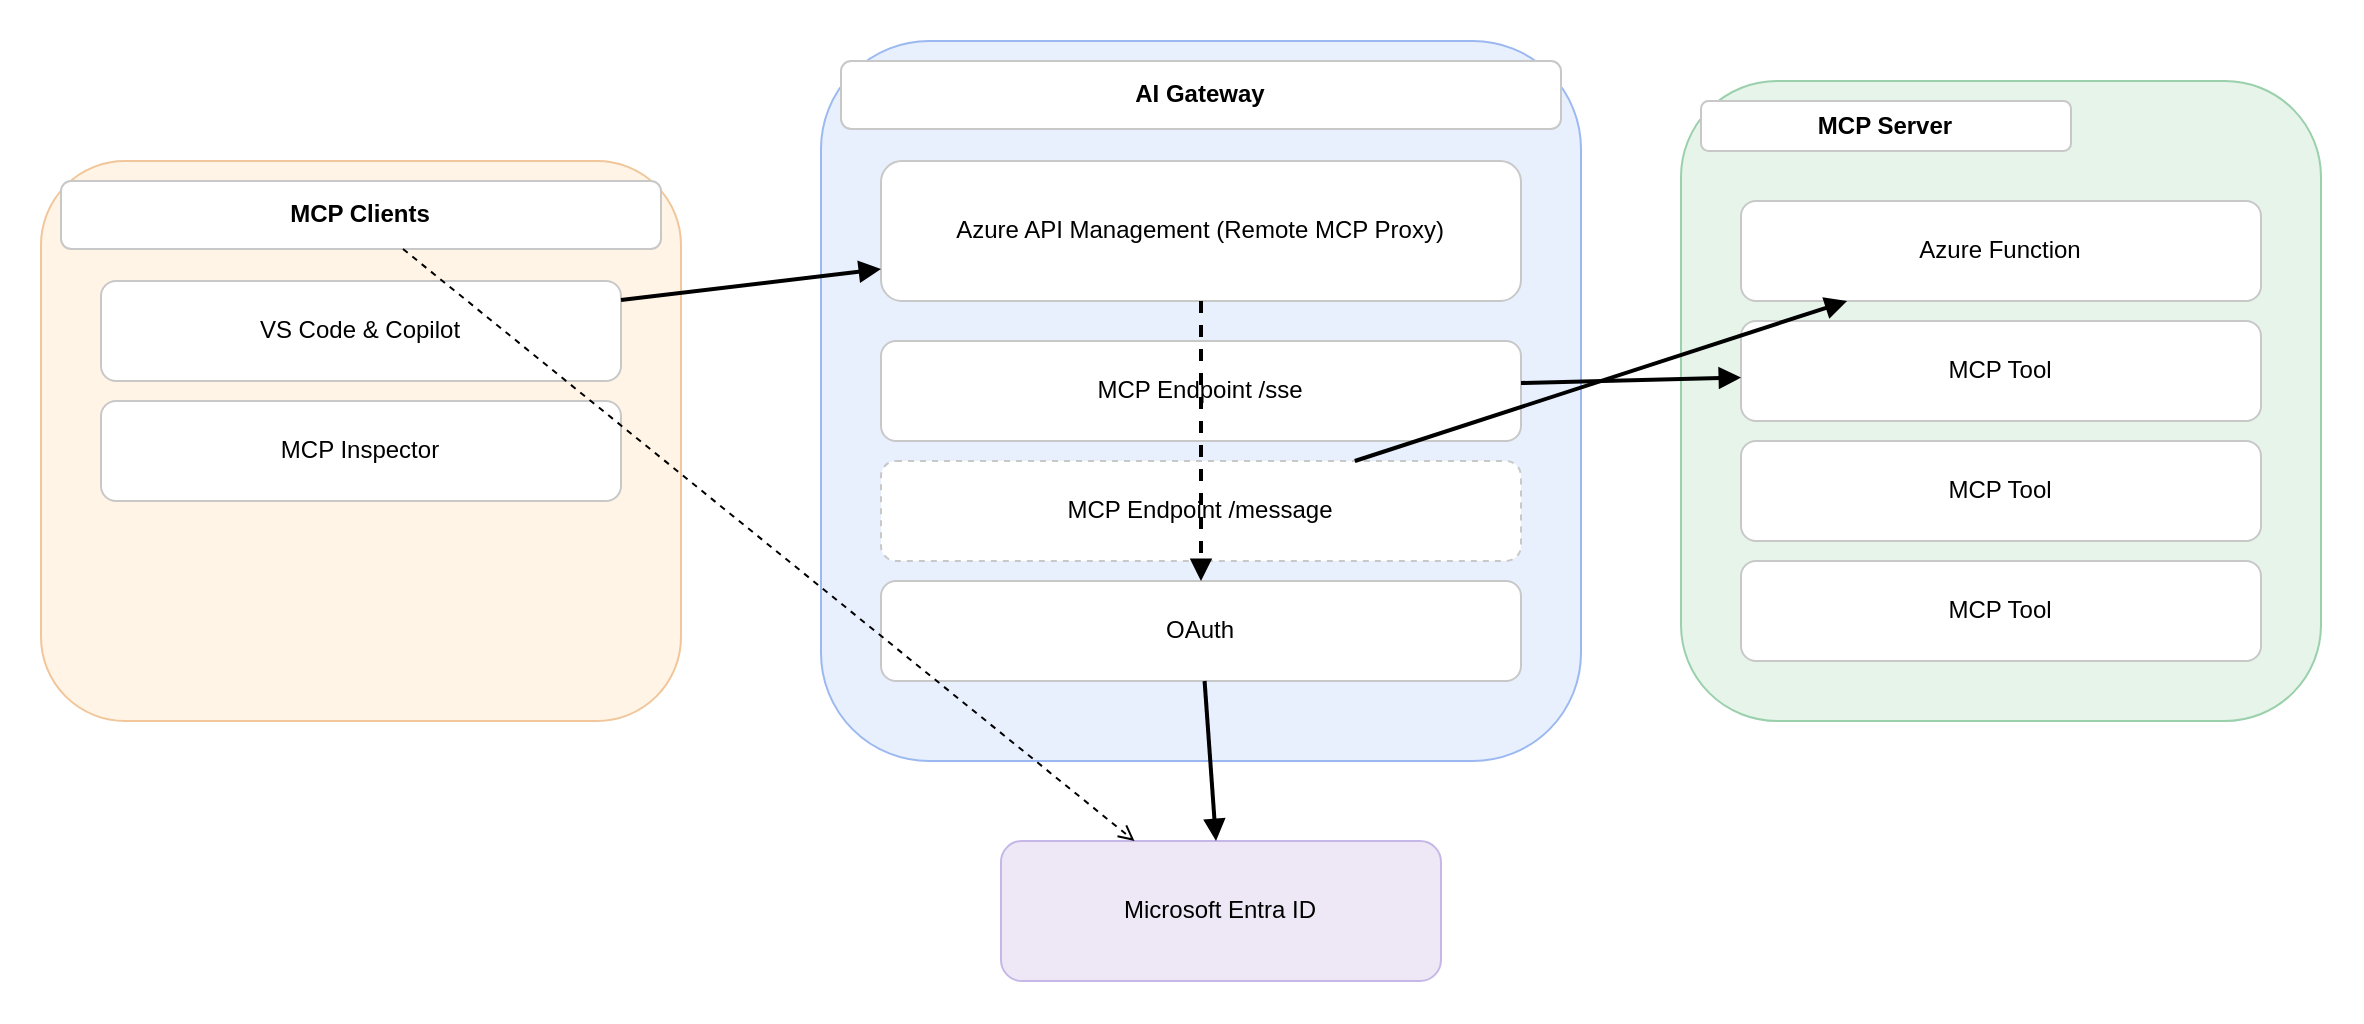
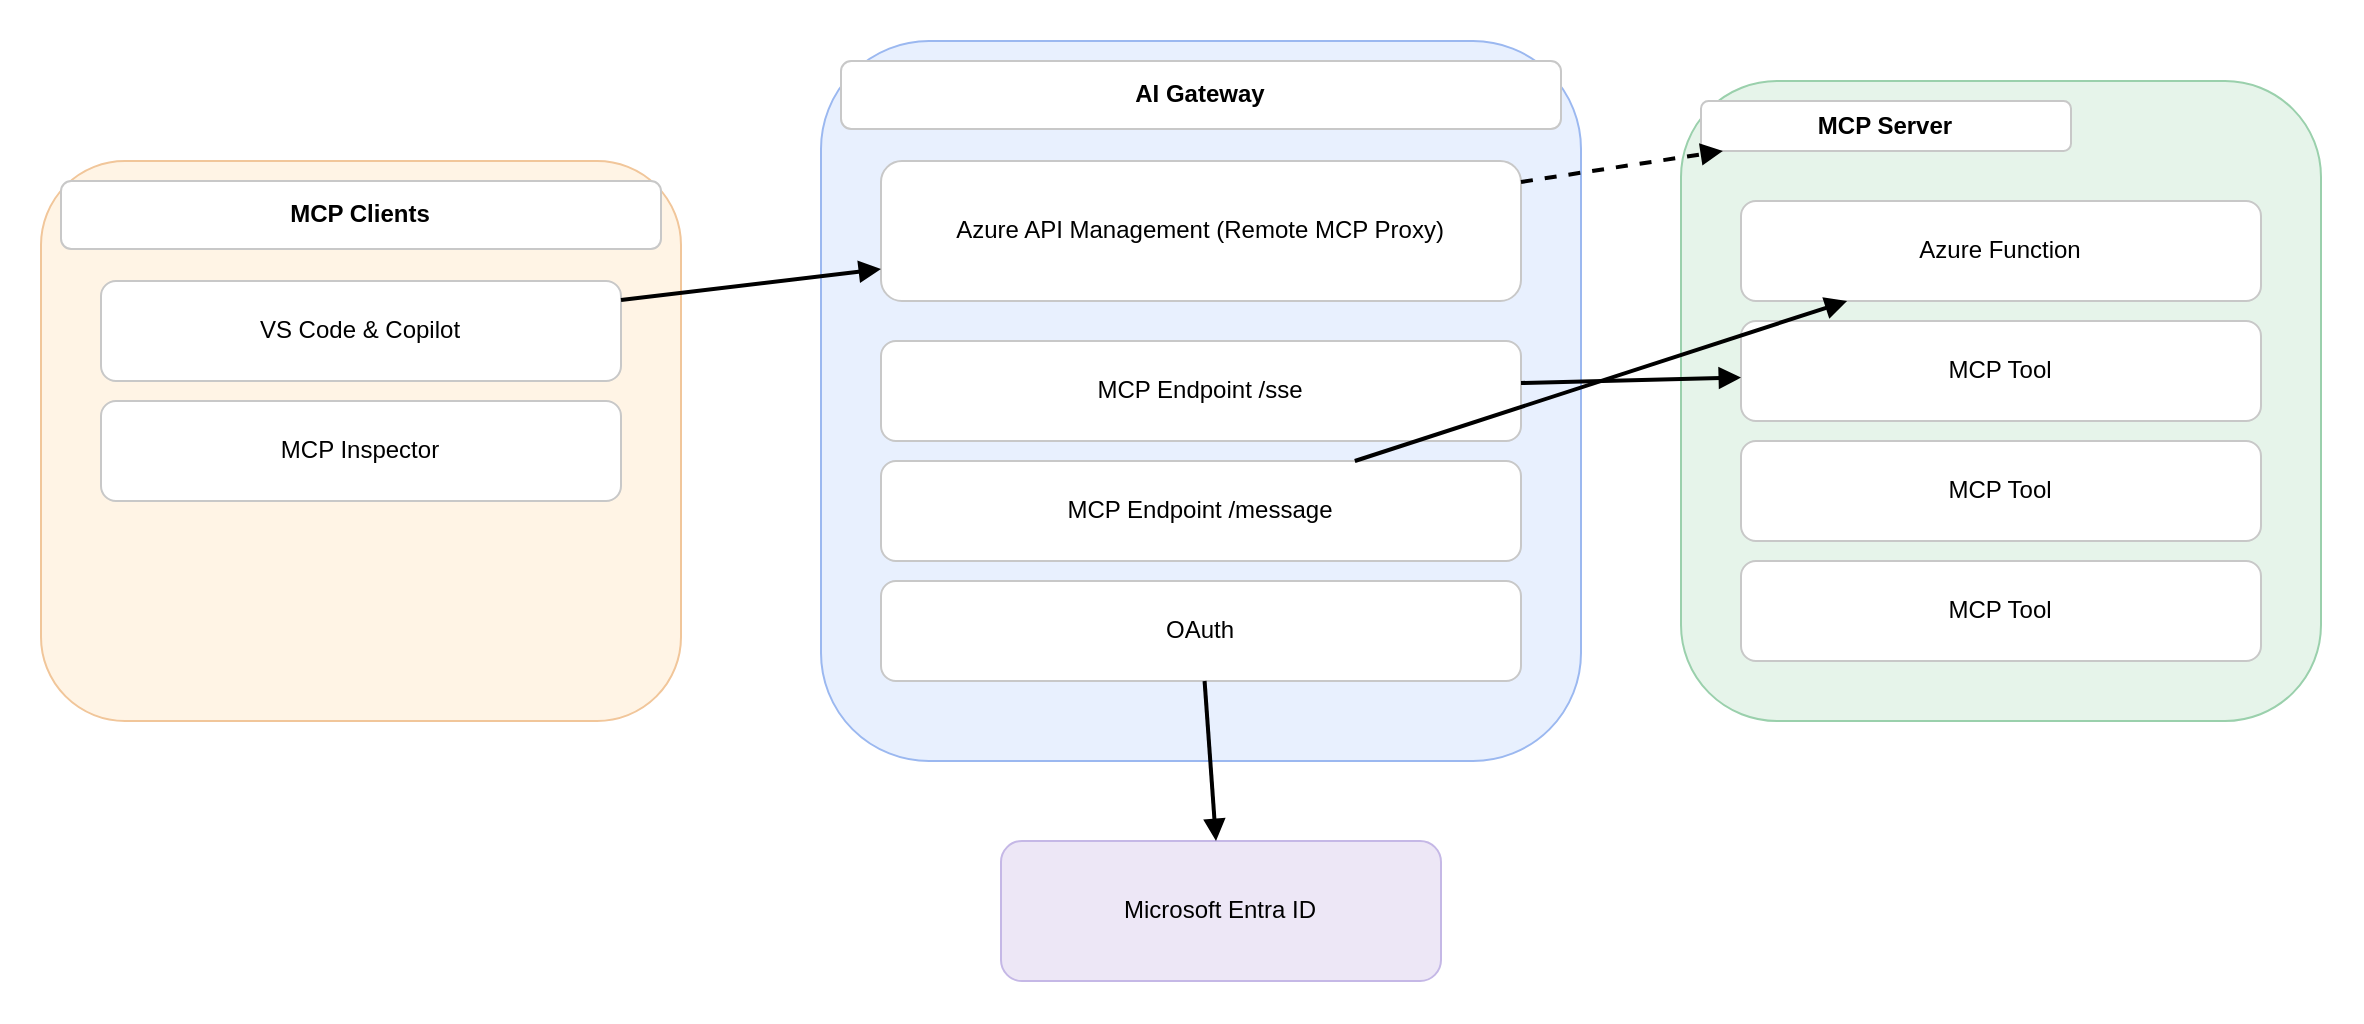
(1201, 511) -> (1201, 511)
(767, 544) -> none
(1201, 549) -> (1694, 155)
